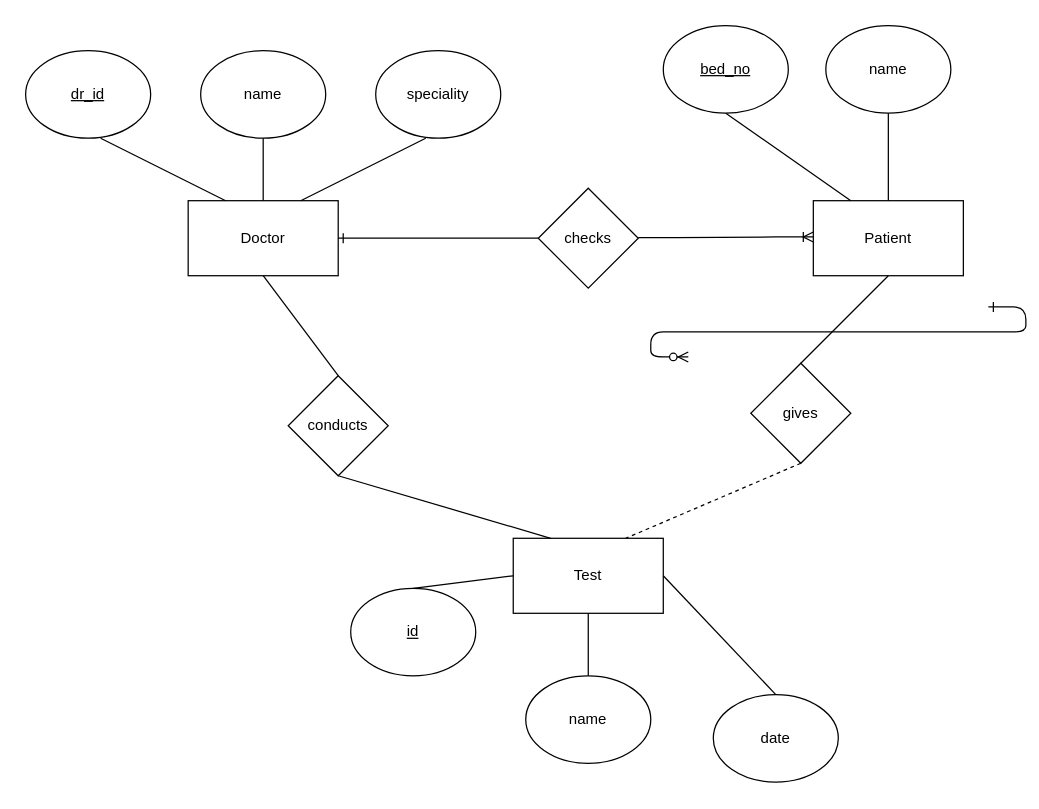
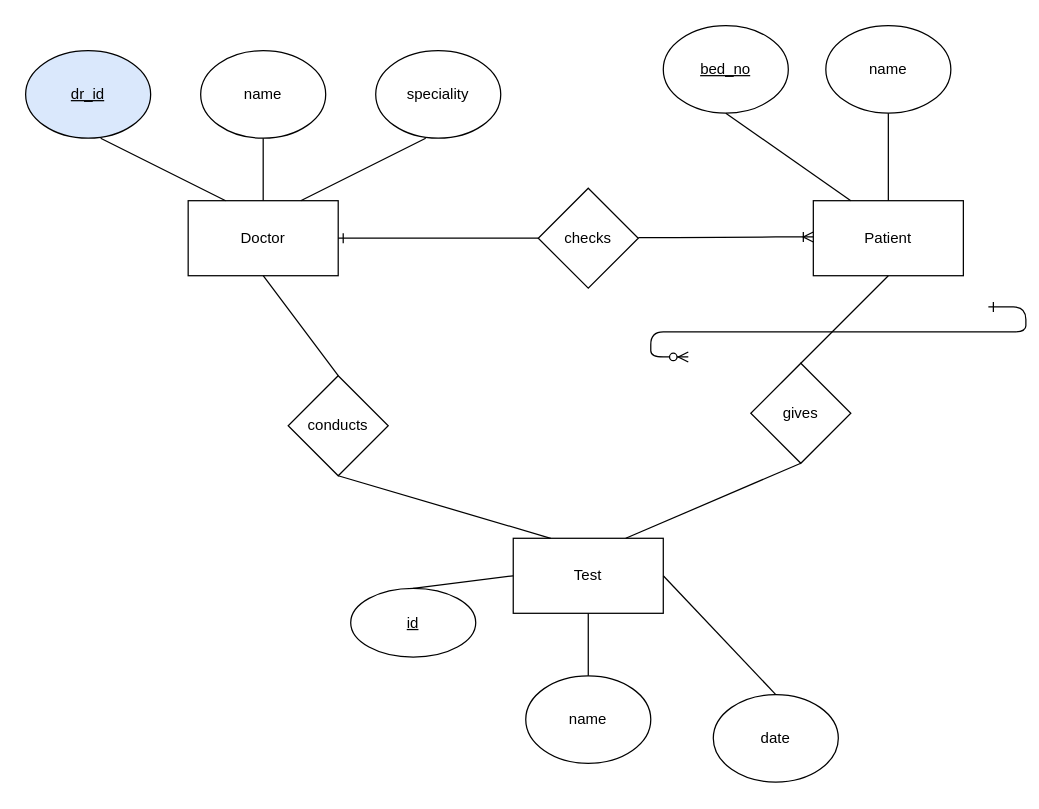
(88, 94) -> (88, 94)
(712, 501) -> (712, 501)
(413, 632) -> (413, 623)
